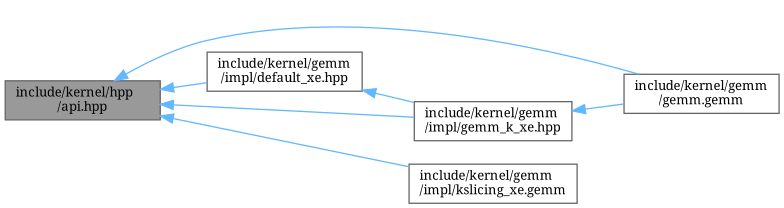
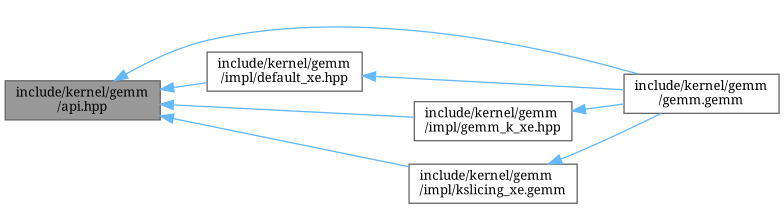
(395, 98) -> (500, 83)
(83, 100) -> (83, 100)
none -> (611, 137)
